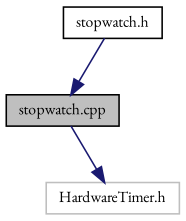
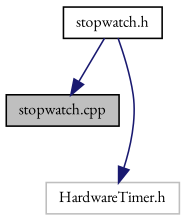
(84, 148) -> (134, 102)
